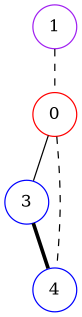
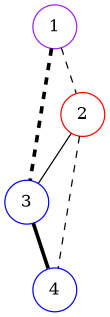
(55, 114) -> (83, 114)
none -> (41, 115)
